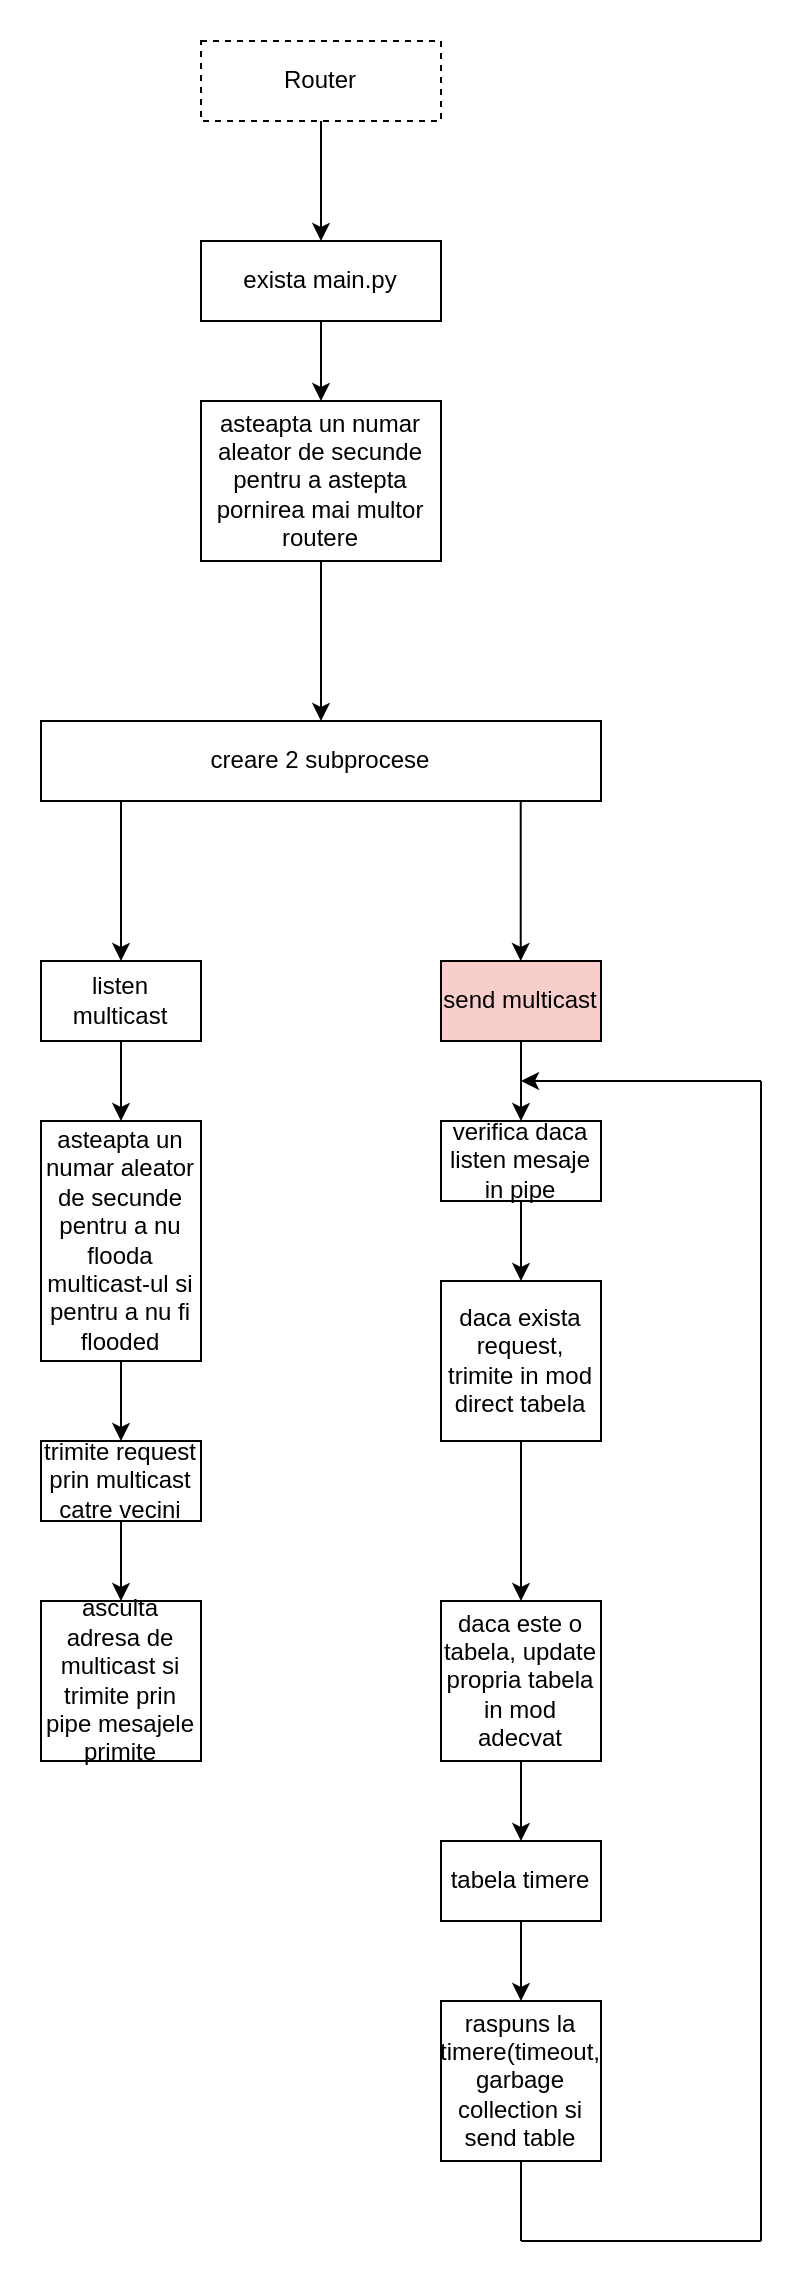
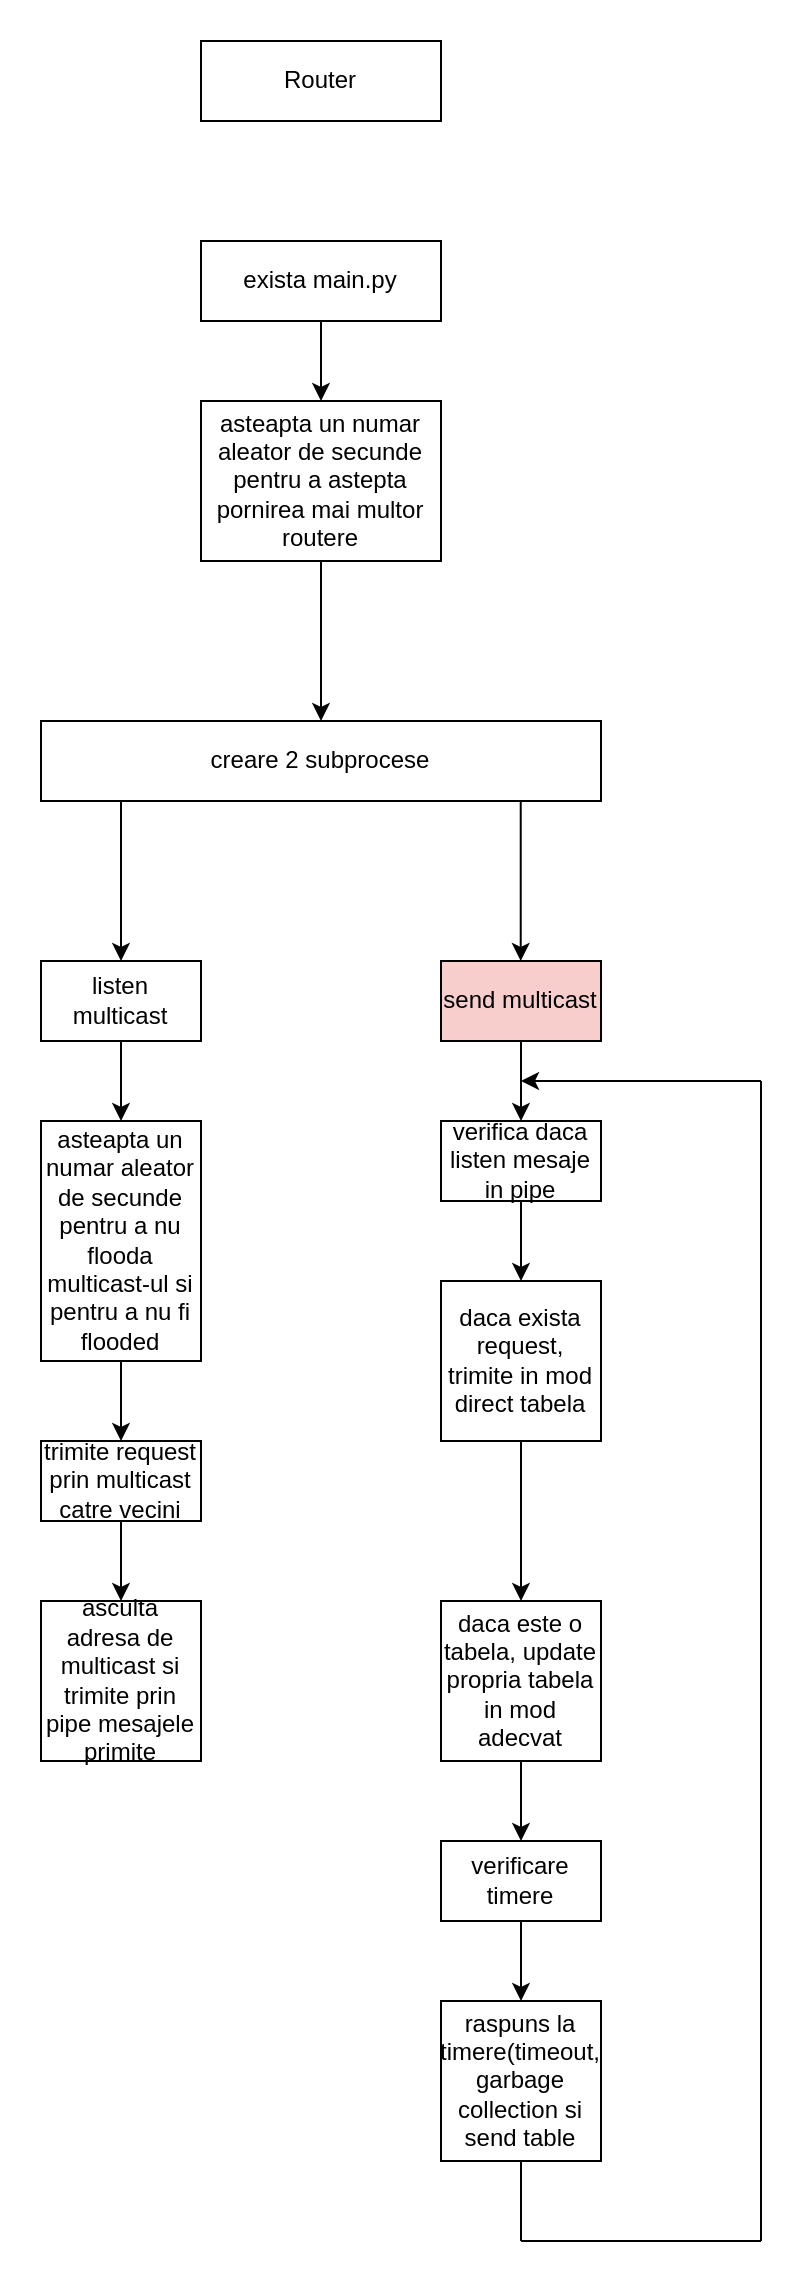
(321, 81) -> (321, 81)
(321, 174) -> none
(521, 1881) -> (521, 1881)
